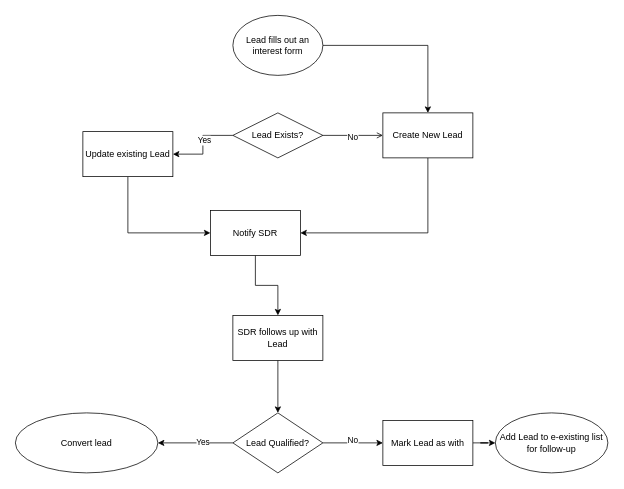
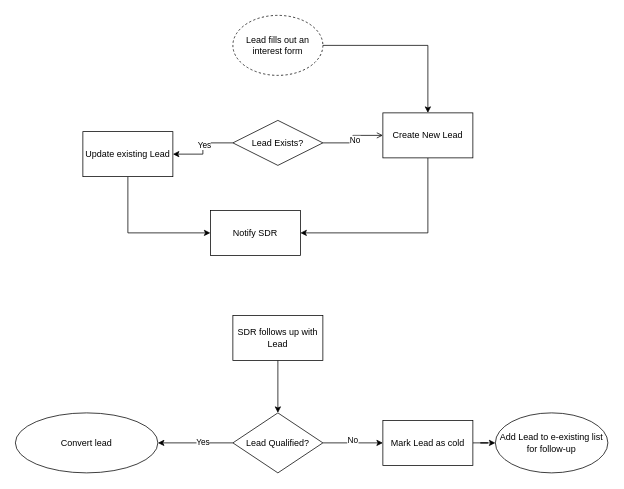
(278, 45) -> (278, 45)
(278, 135) -> (278, 143)
(255, 282) -> none
(428, 443) -> (428, 443)
